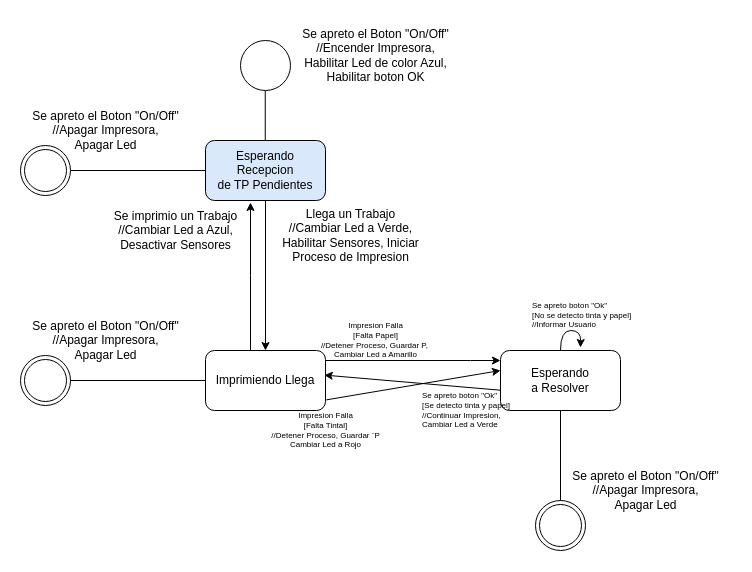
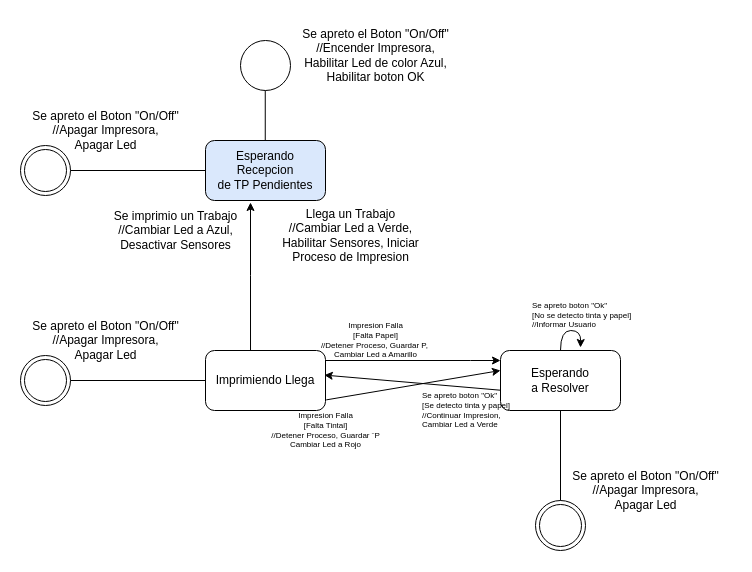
(266, 272) -> none
